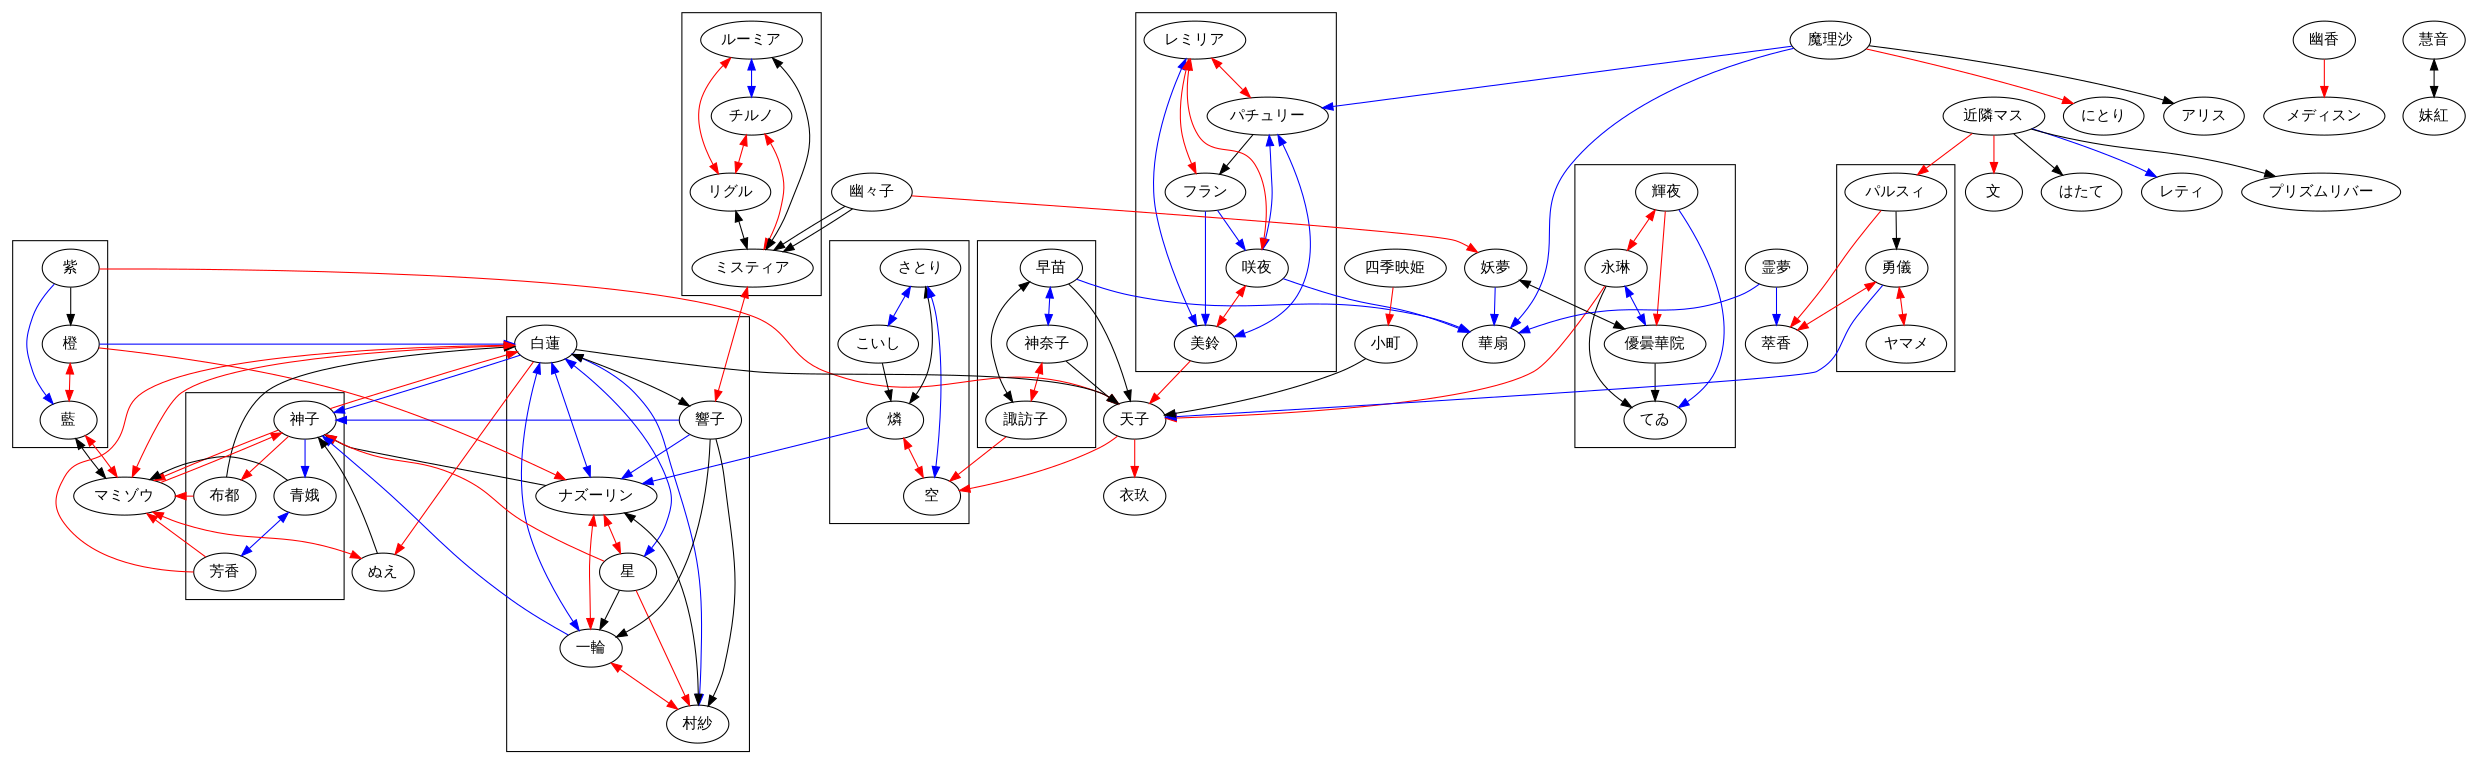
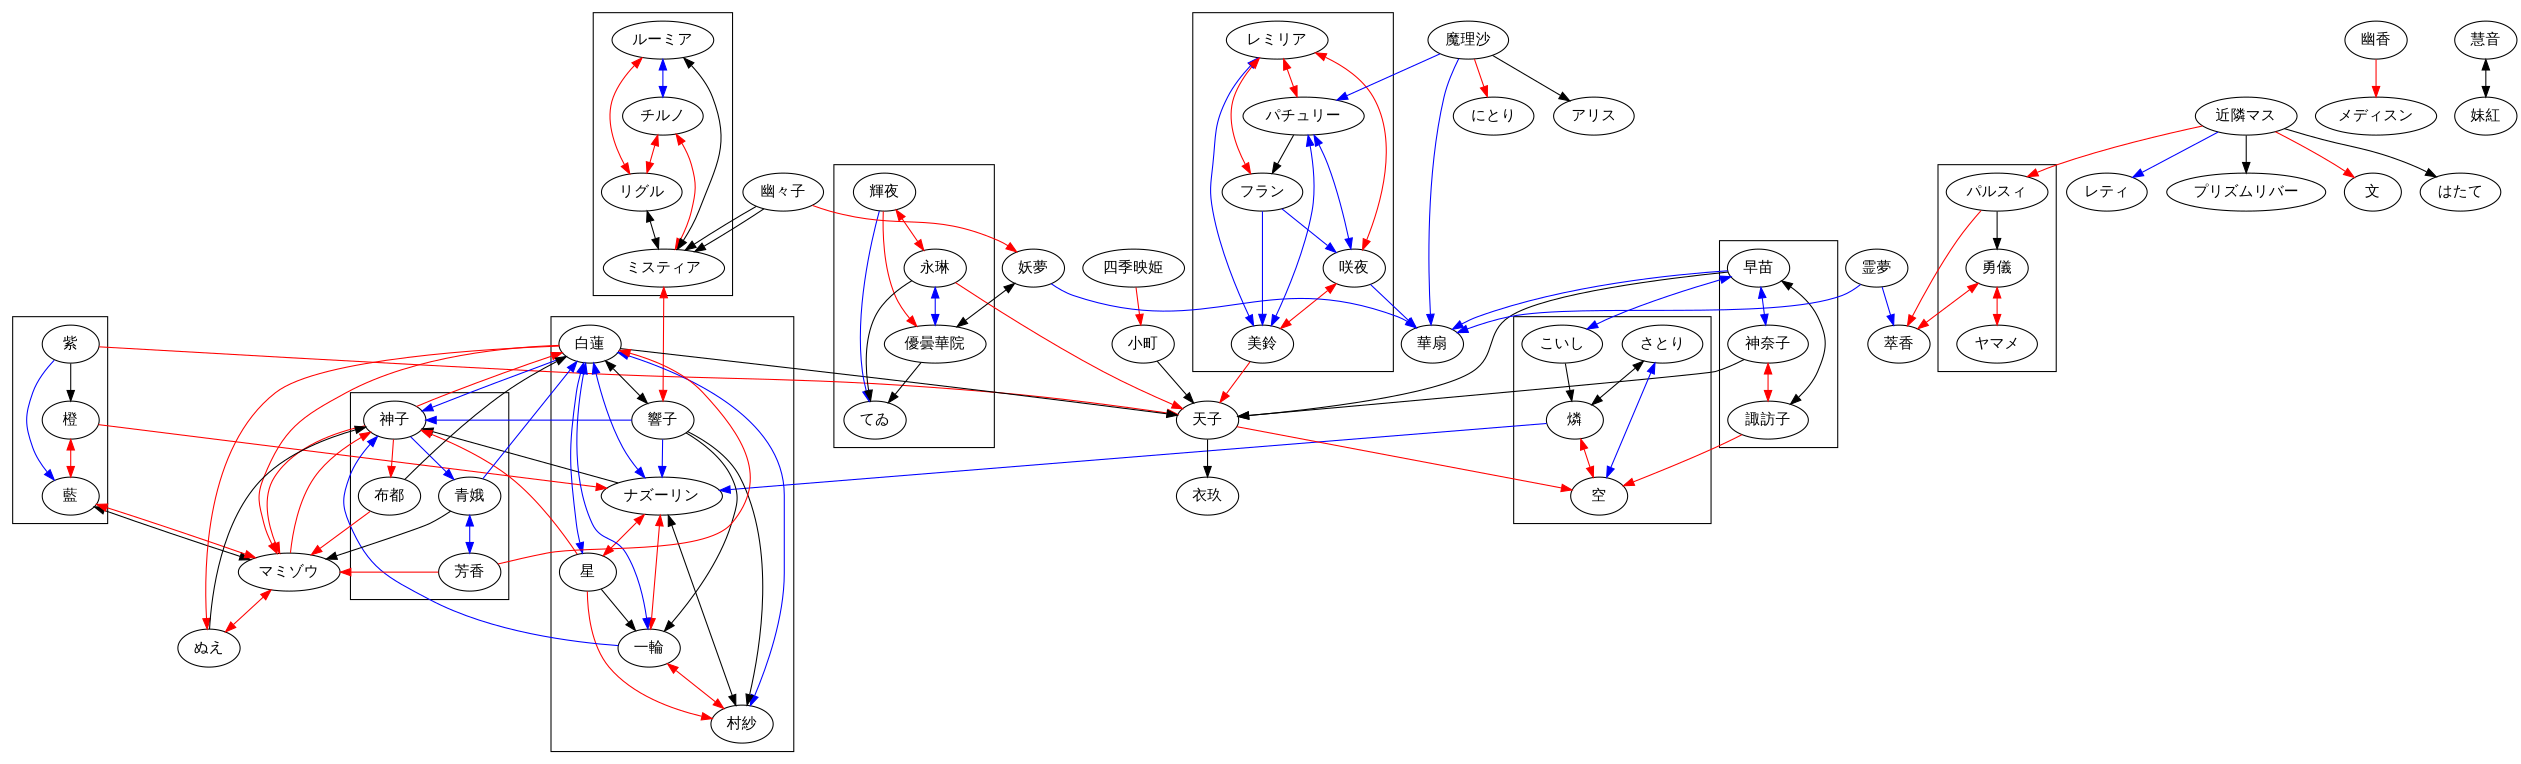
(899, 306) -> (1658, 300)
(302, 344) -> (524, 427)
(1552, 393) -> none
(1135, 453) -> (1208, 458)
